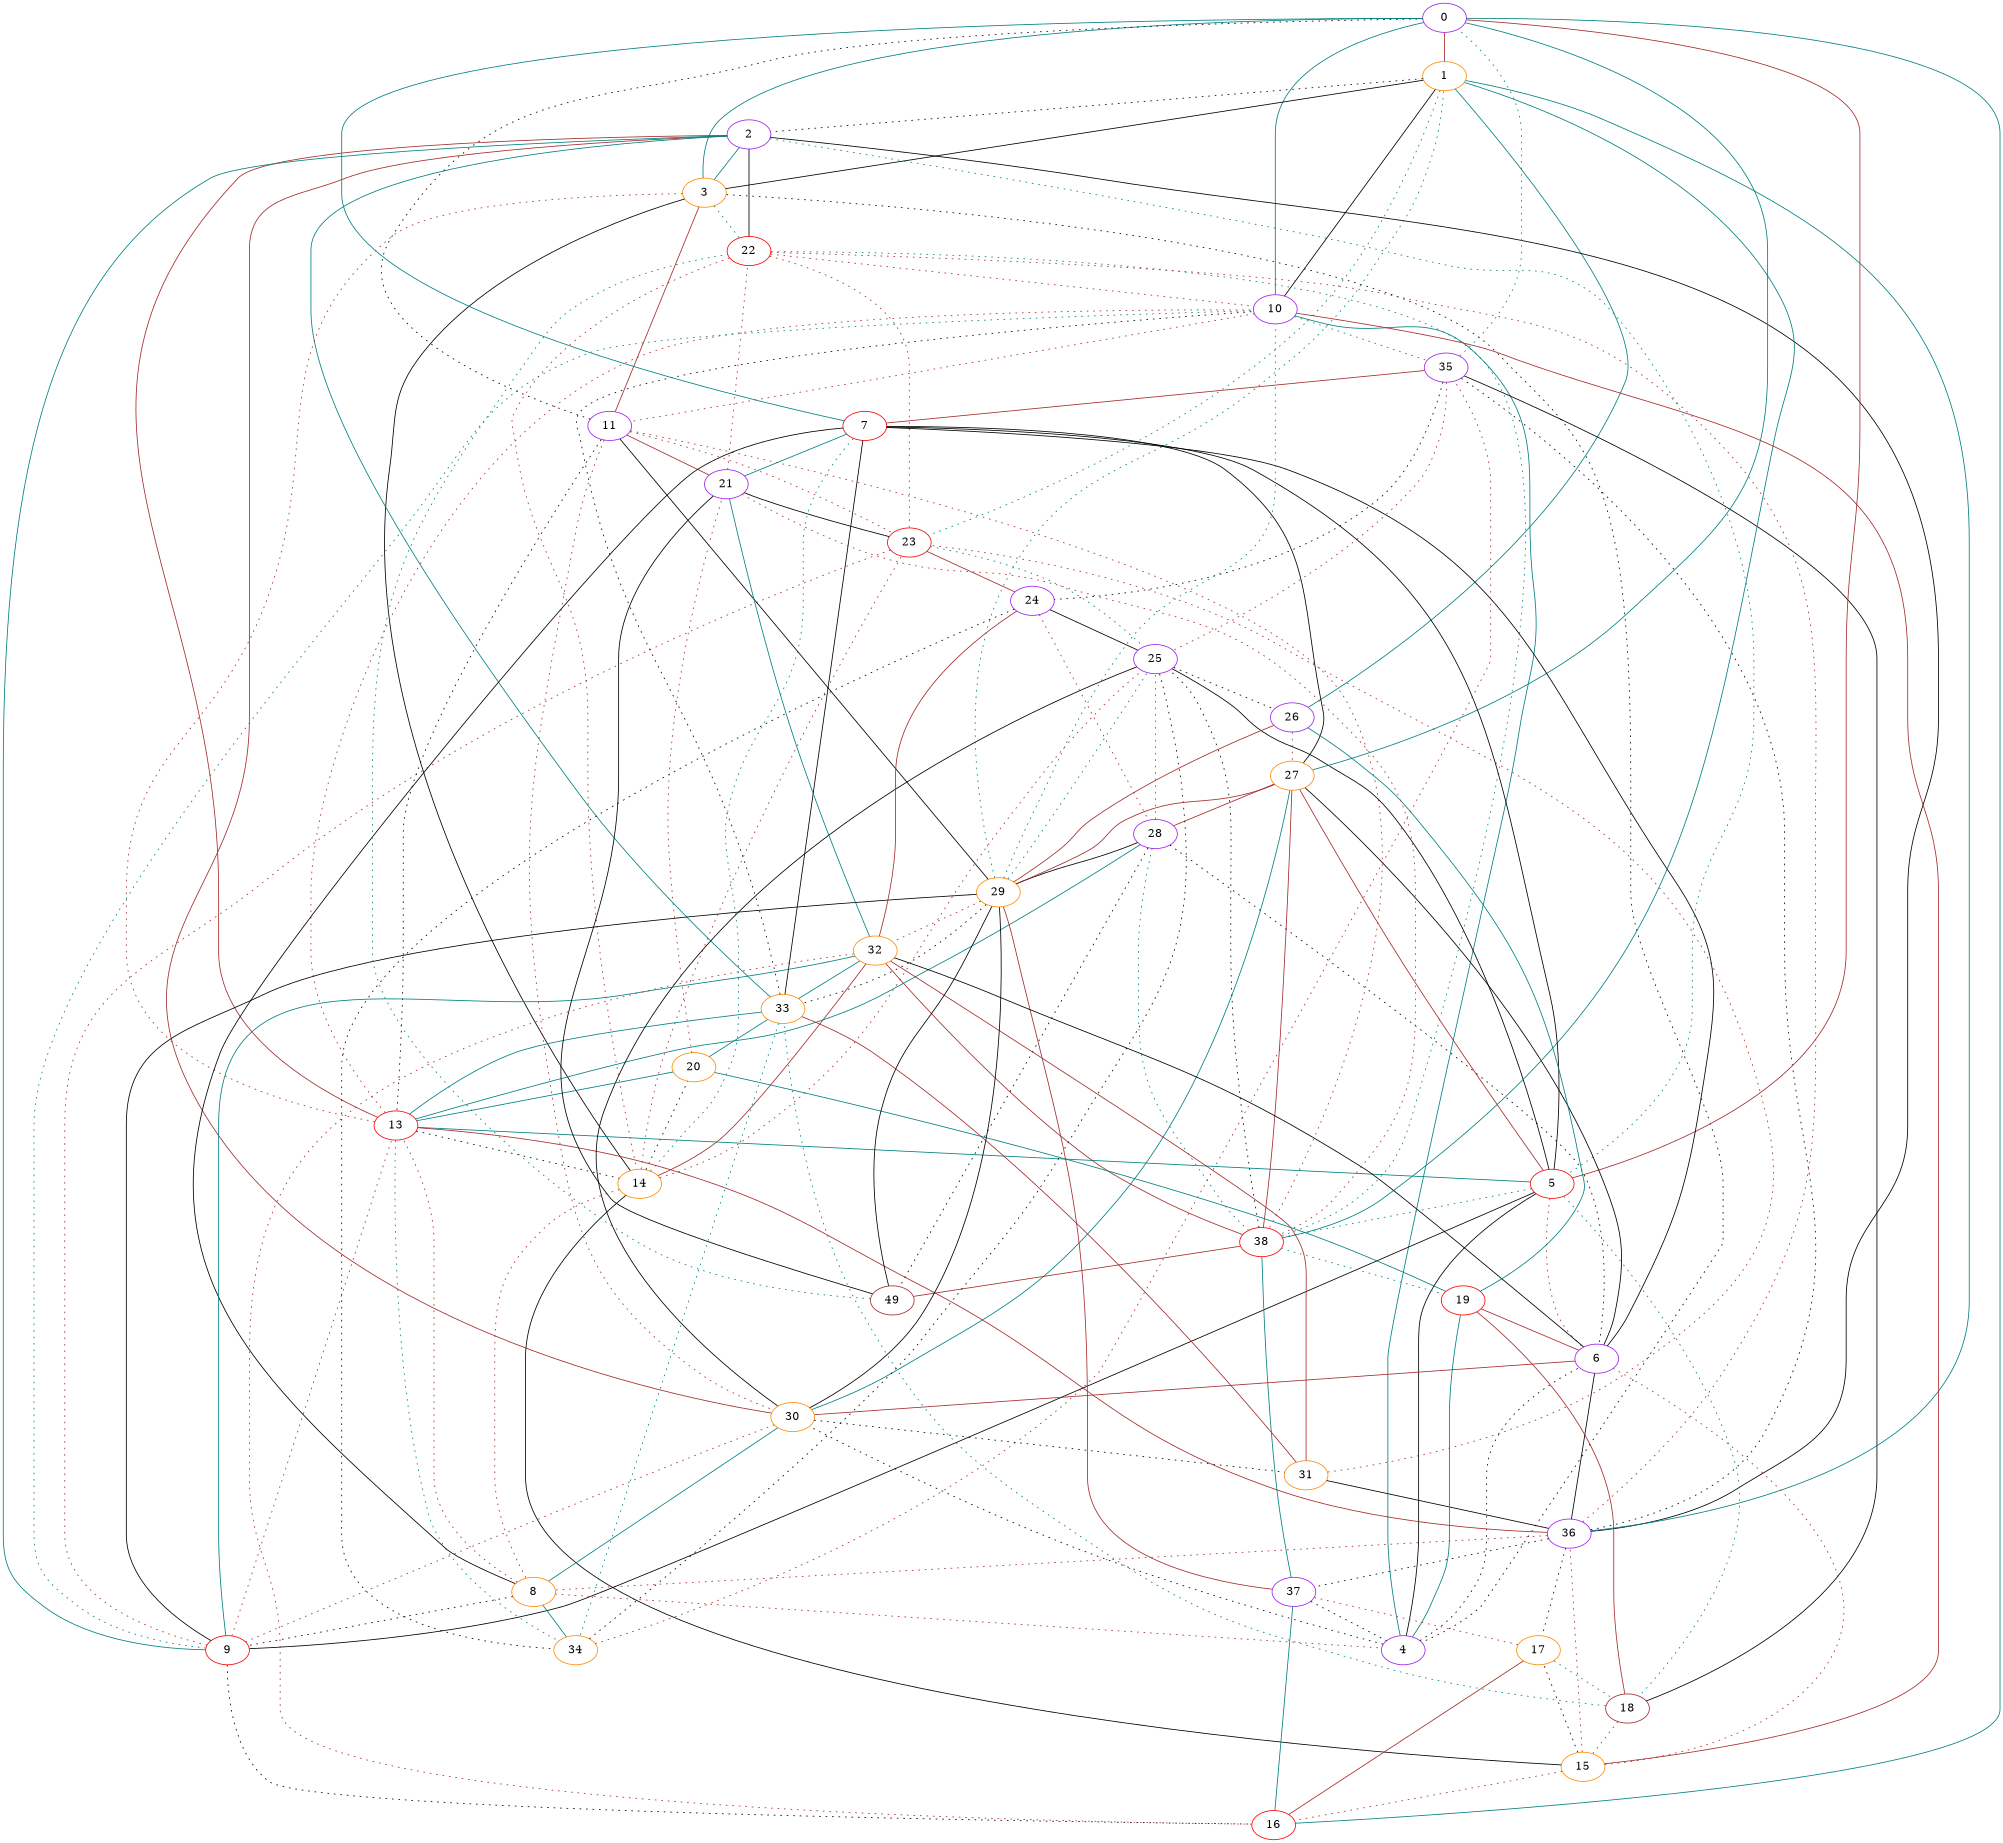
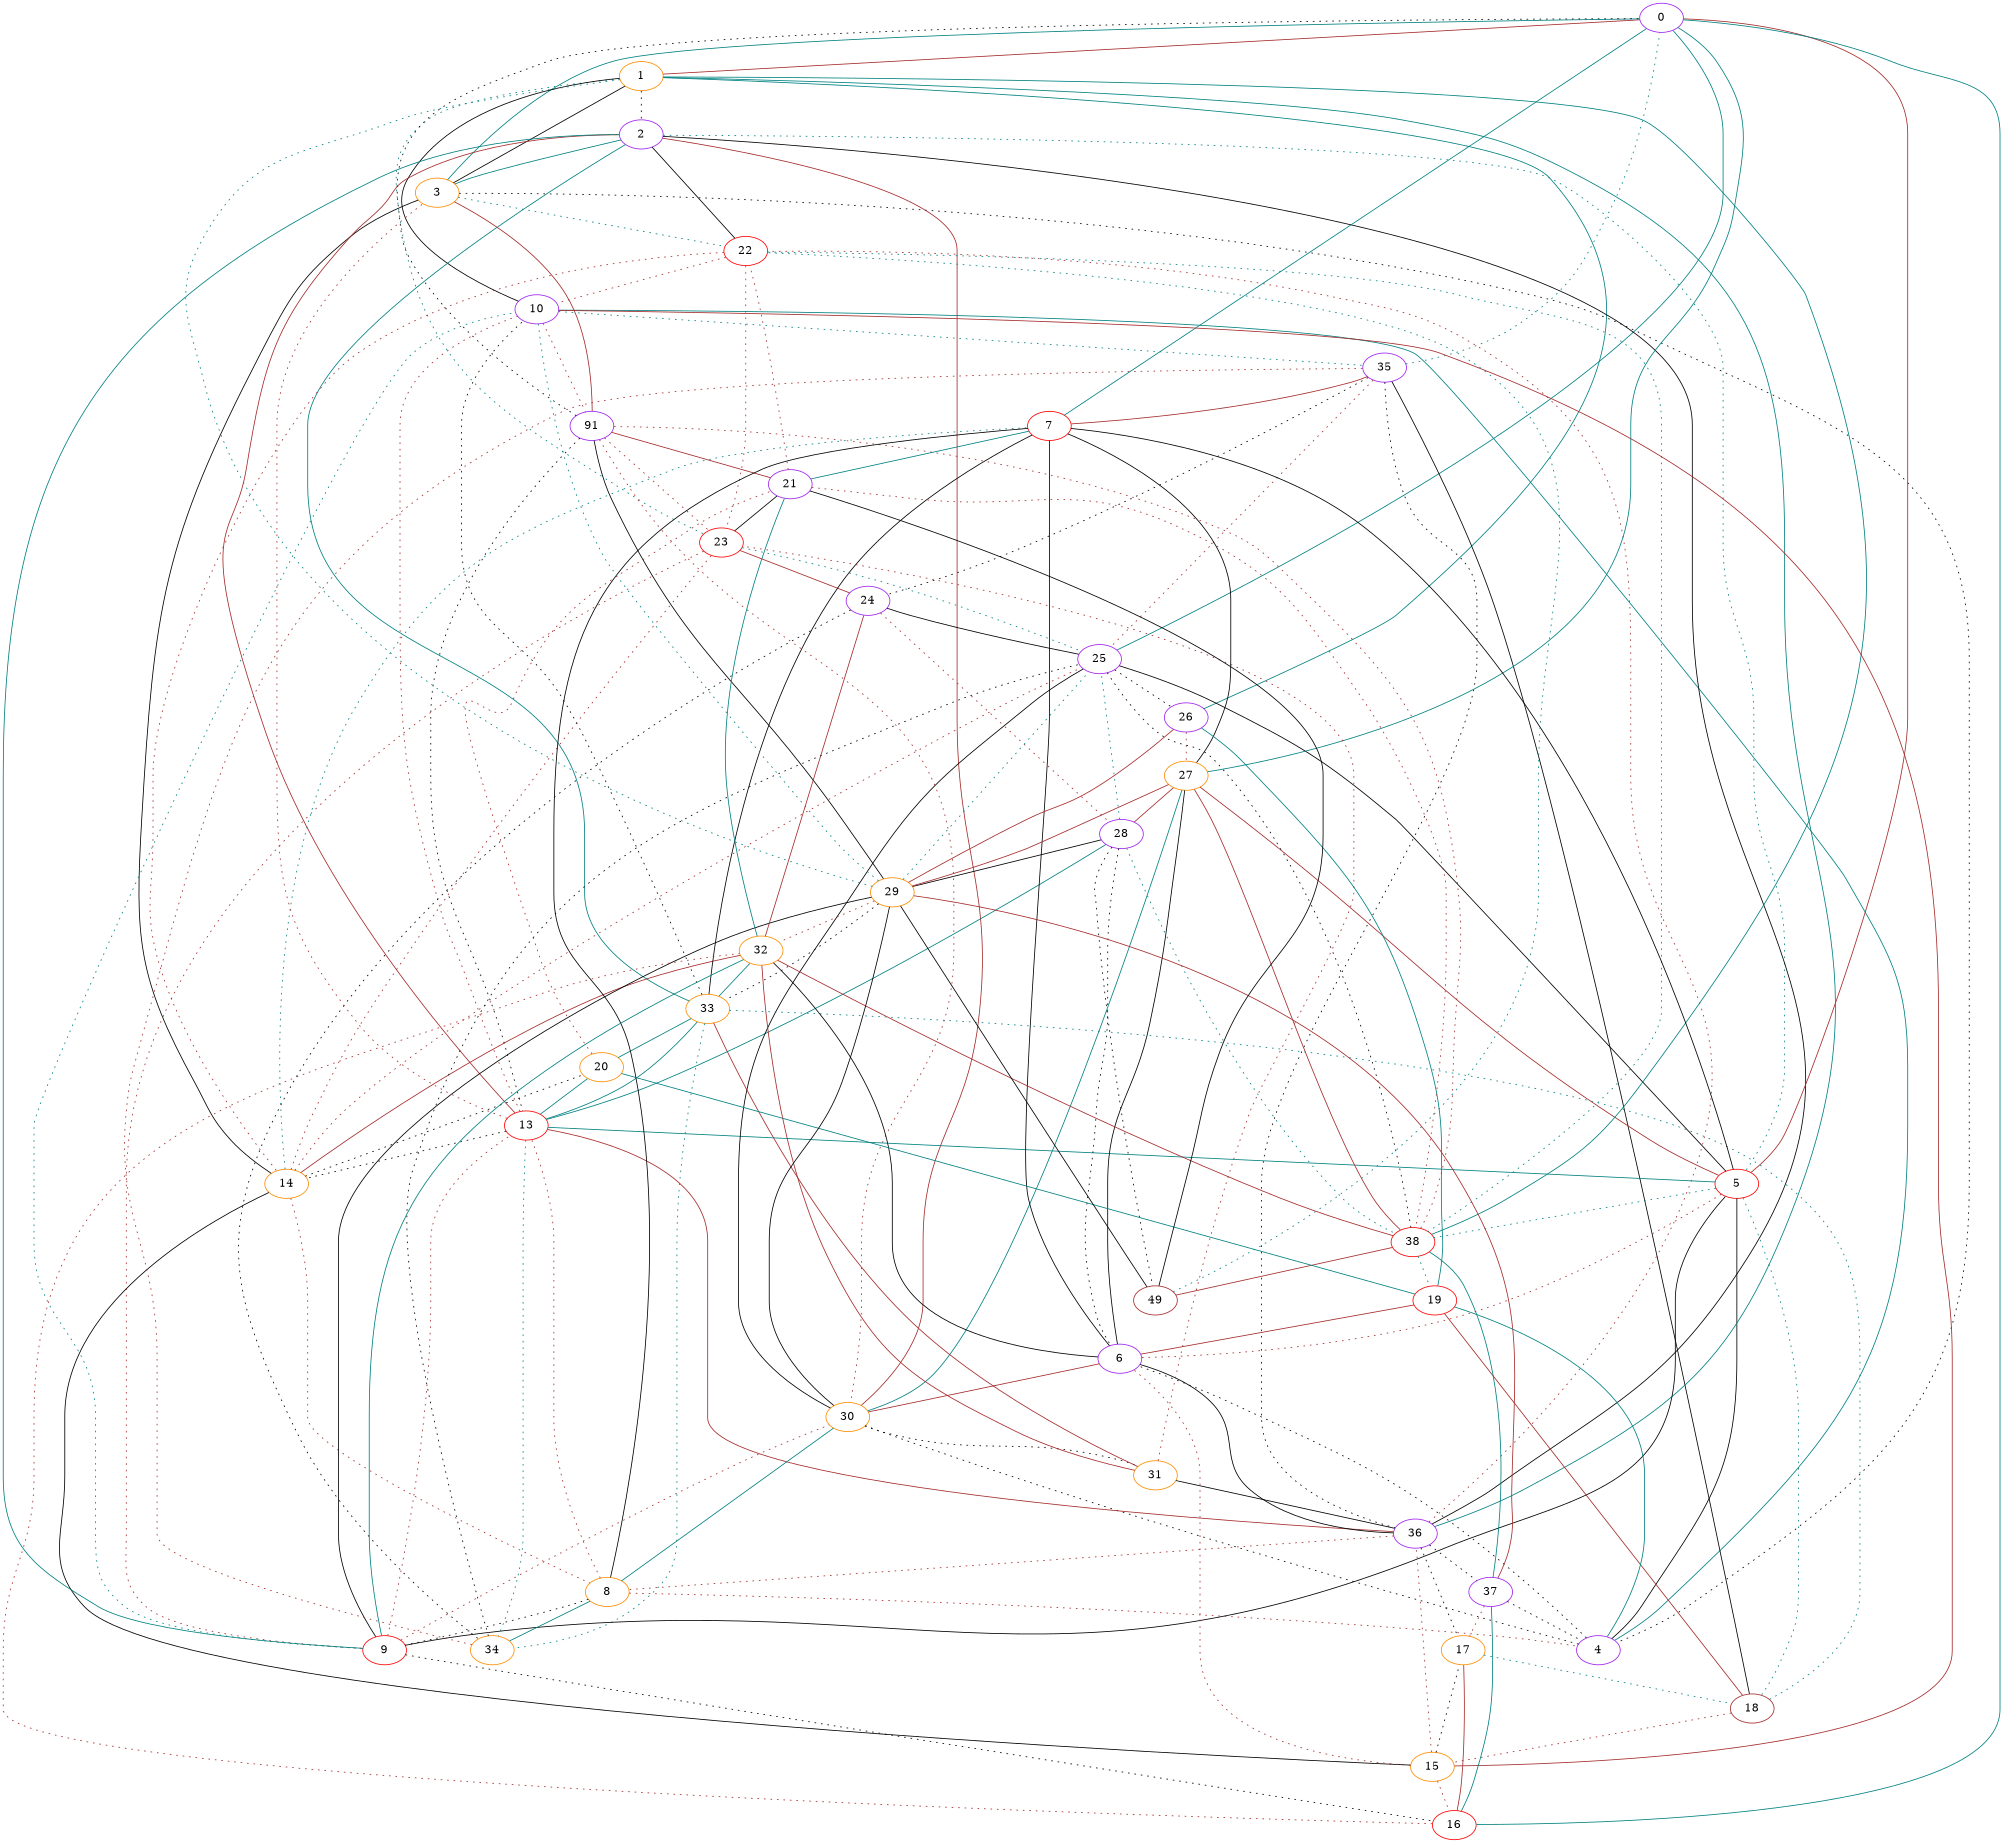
(1279, 115) -> (1510, 426)
(610, 426) -> (592, 426)
